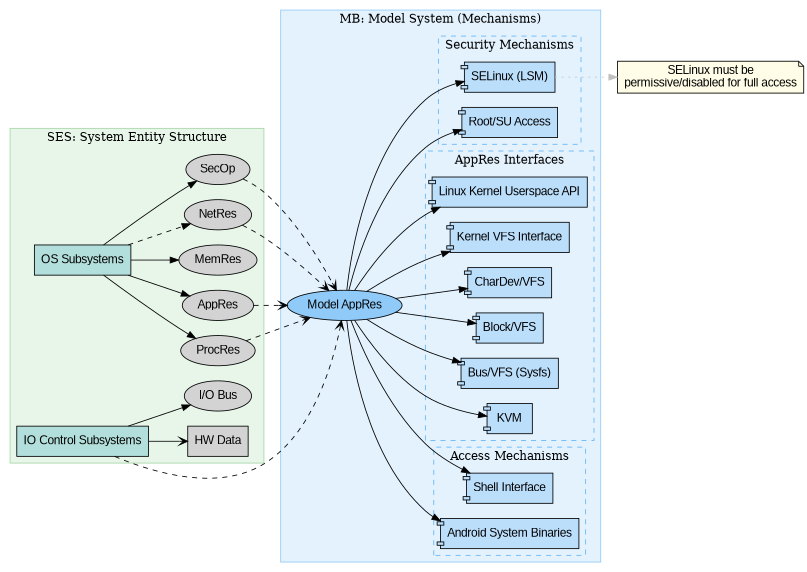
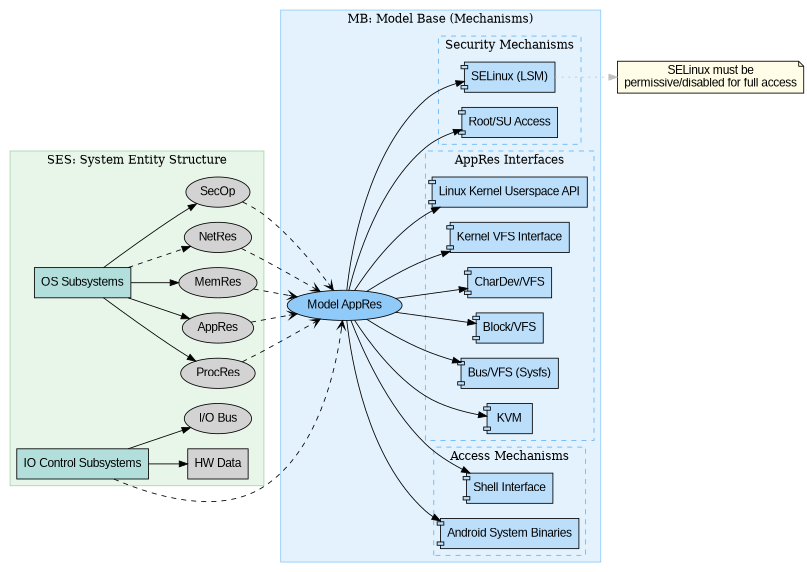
(441, 20) -> (441, 20)
none -> (271, 292)
(164, 441) -> (164, 464)
